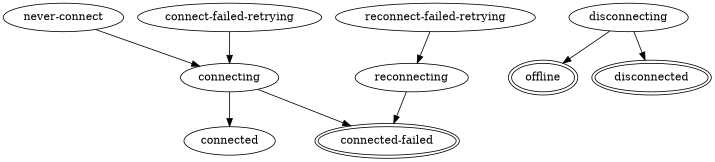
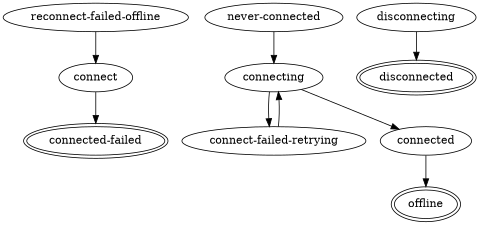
(63, 17) -> (274, 17)
(435, 17) -> (96, 17)
(590, 45) -> (426, 167)
(412, 78) -> (96, 78)
(300, 106) -> (269, 105)
